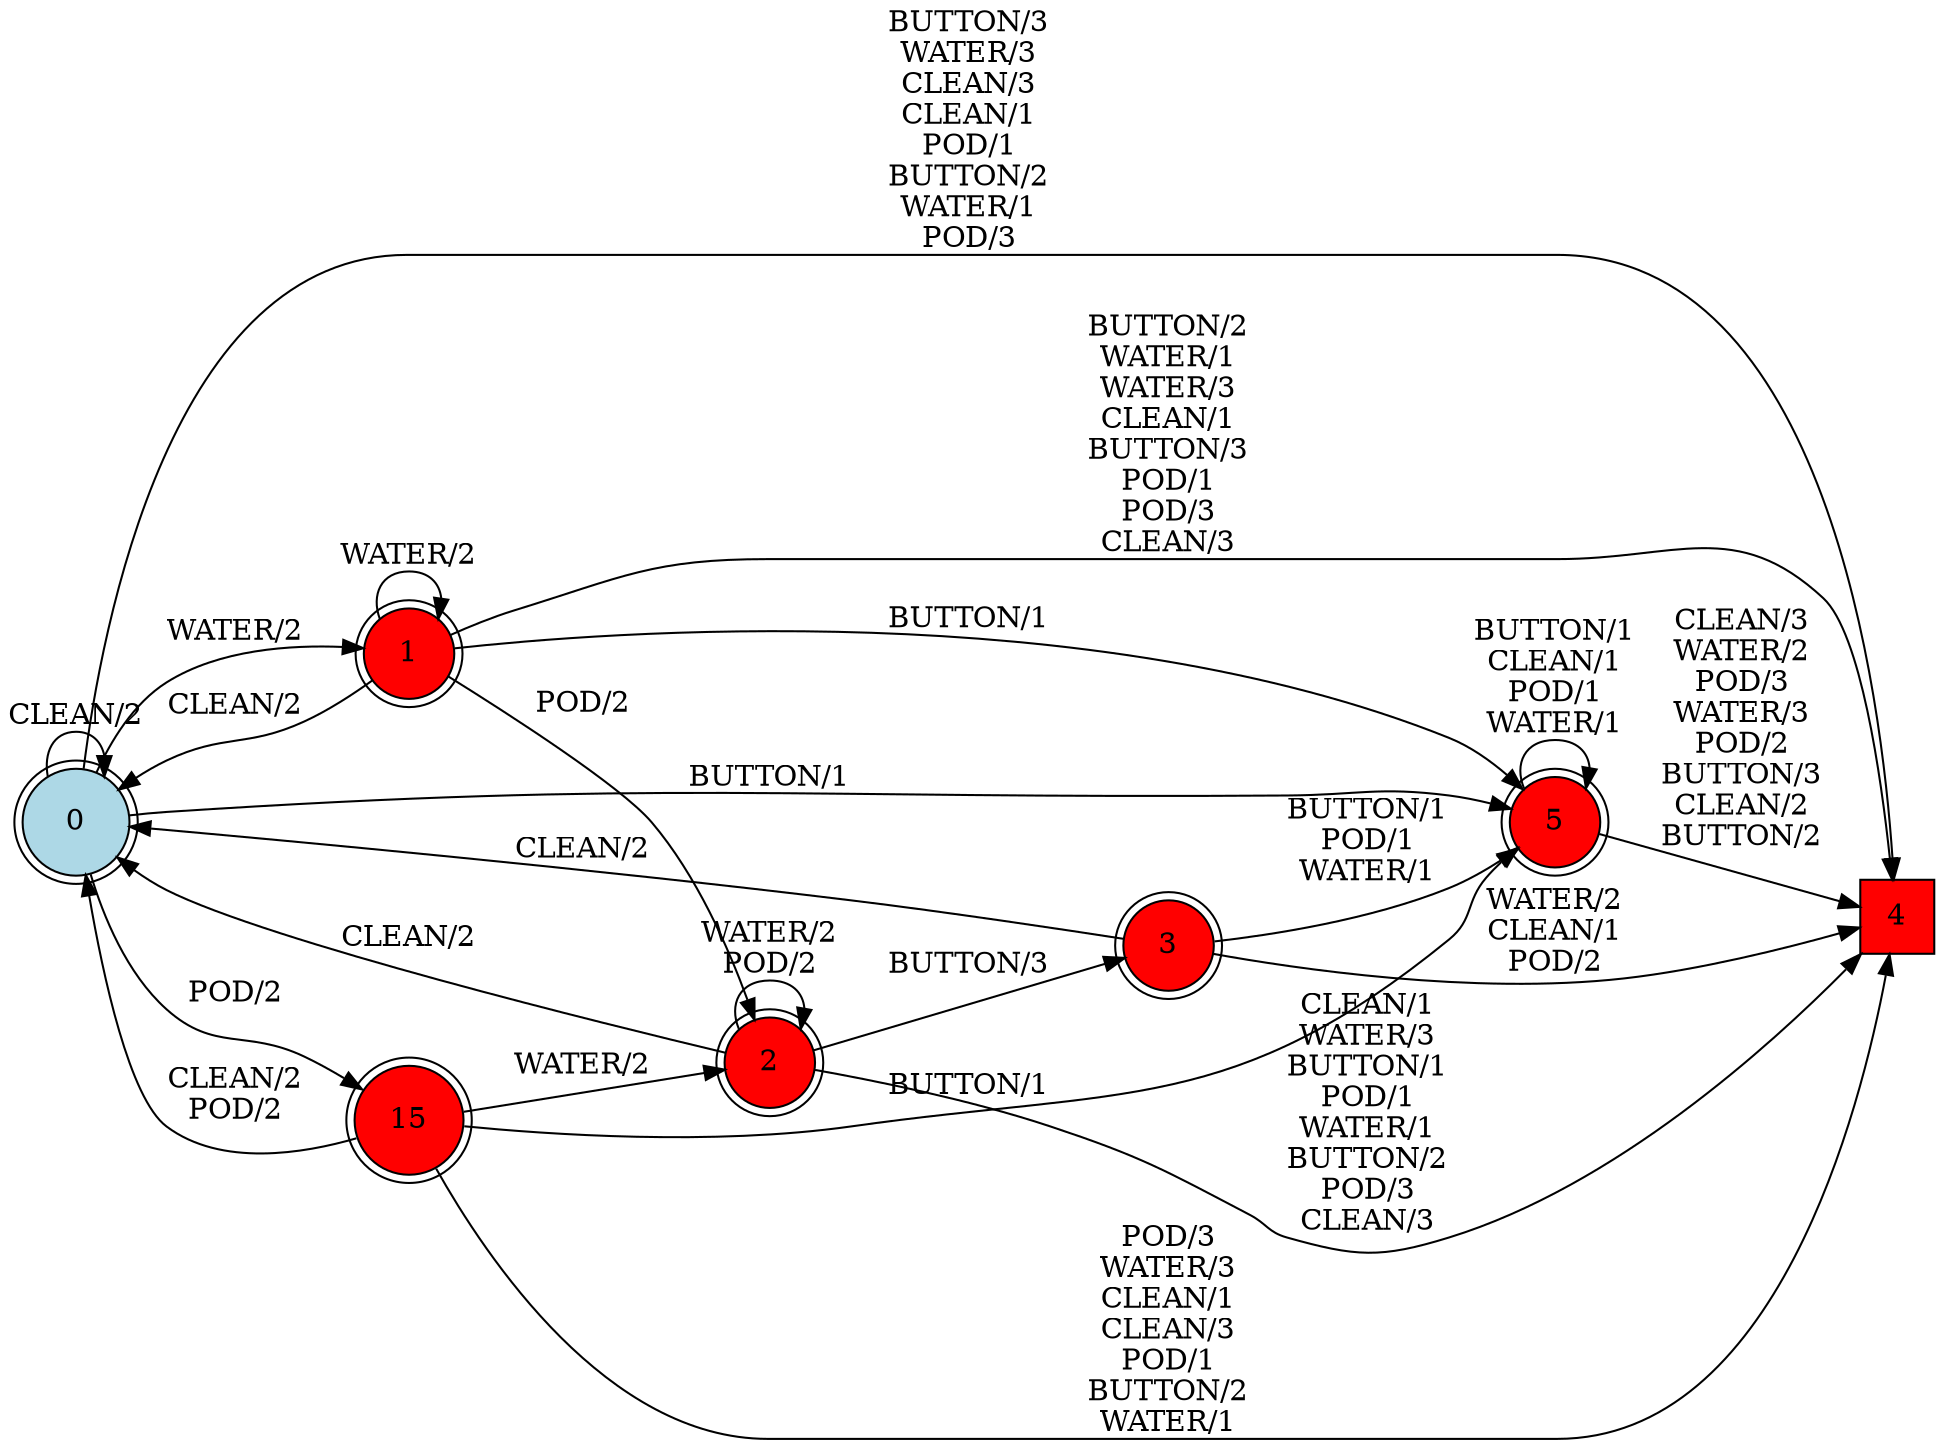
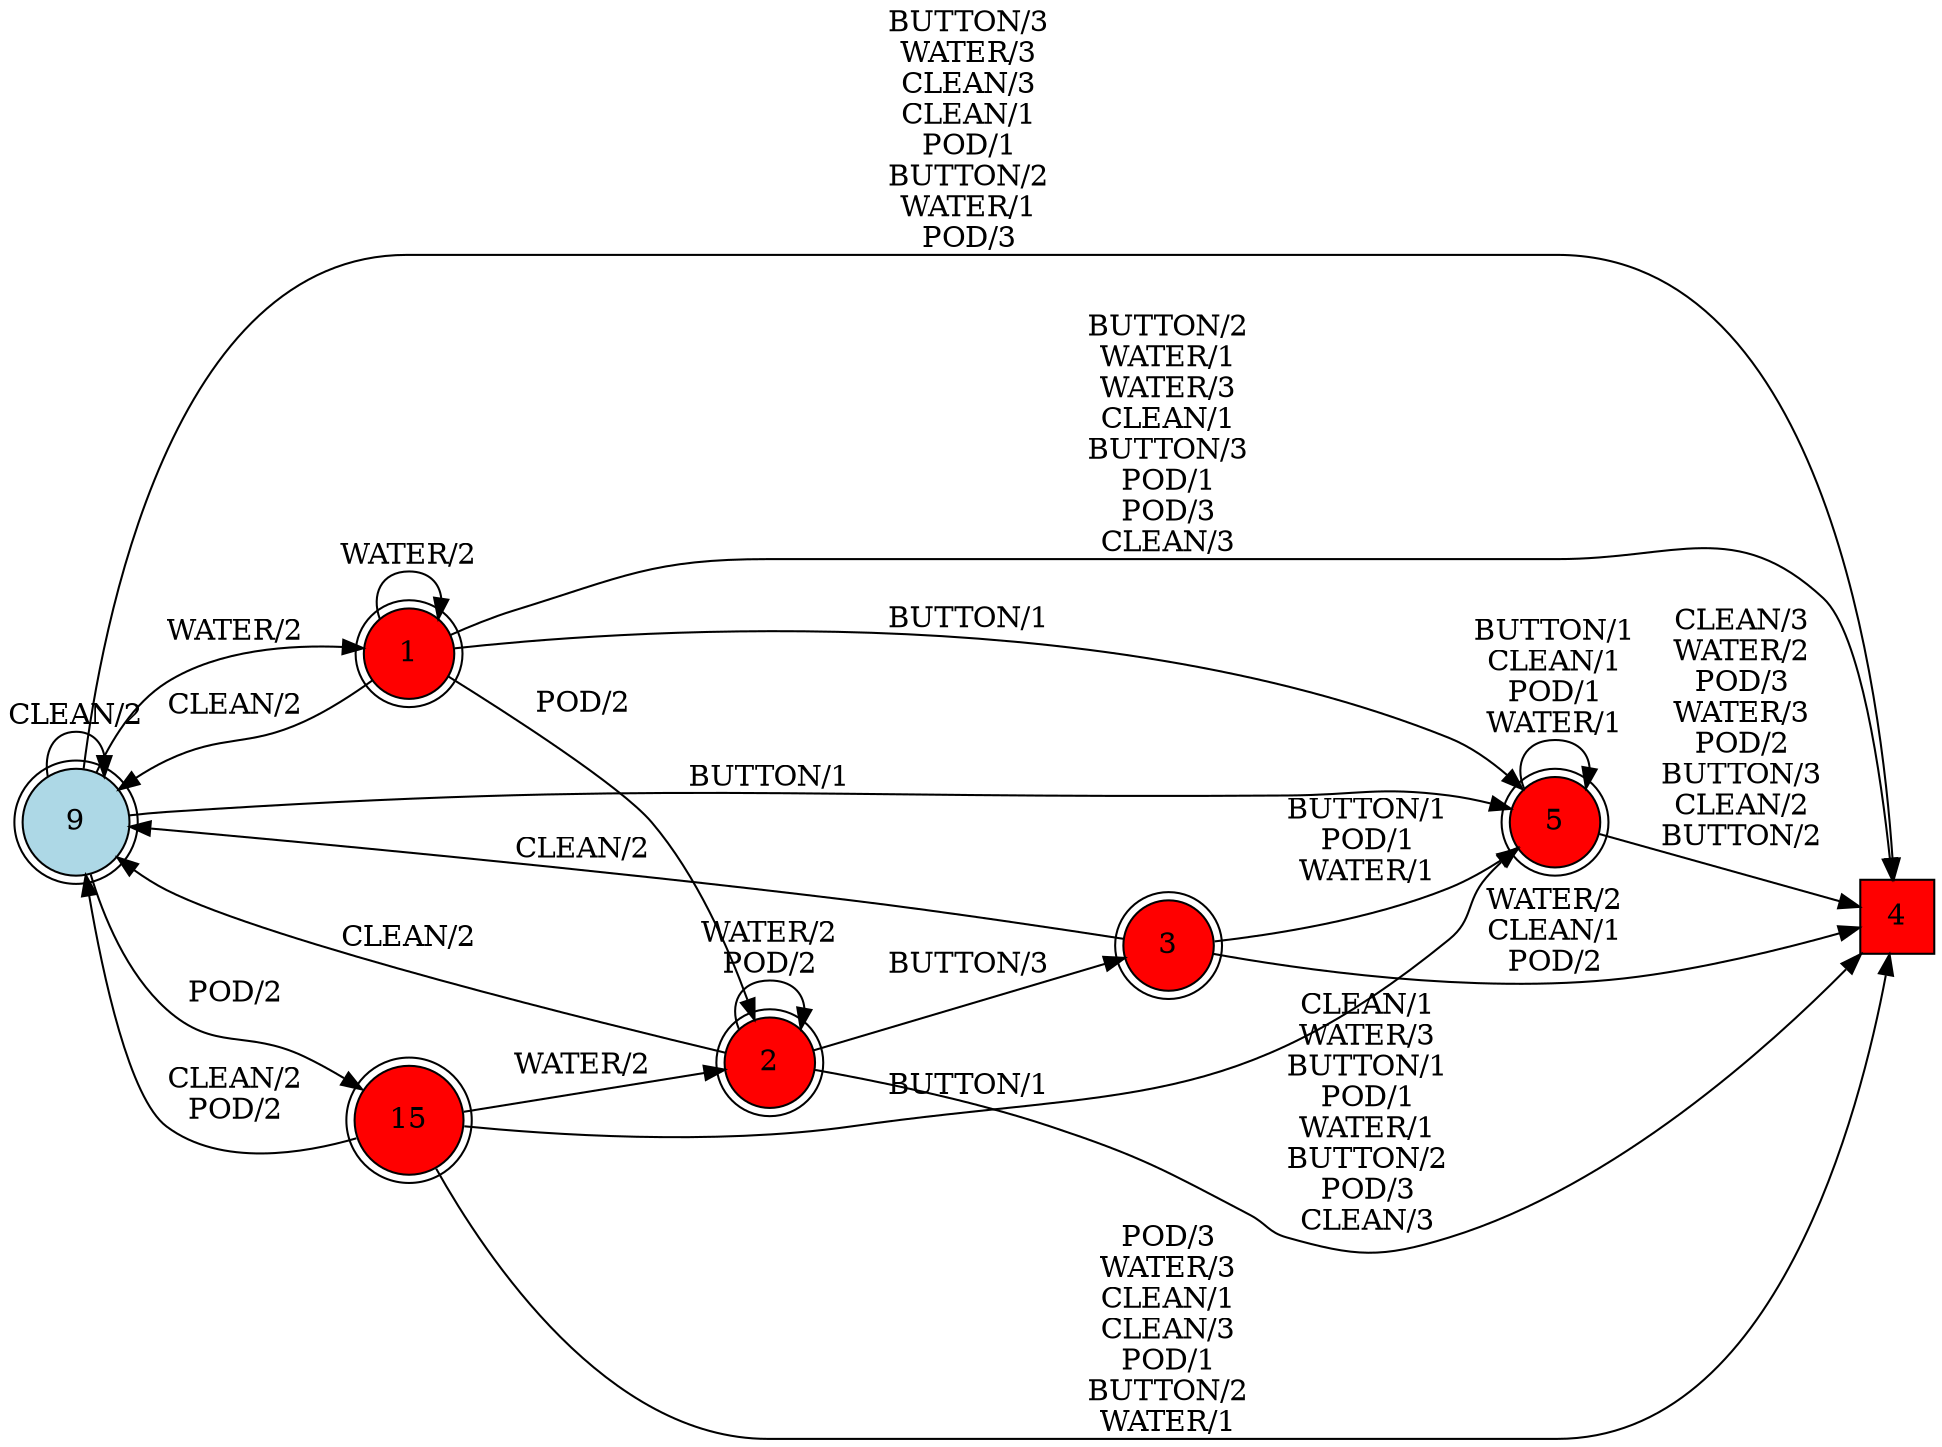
(76, 822) -> (76, 822)
